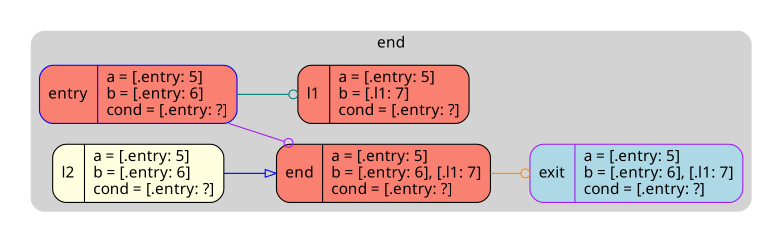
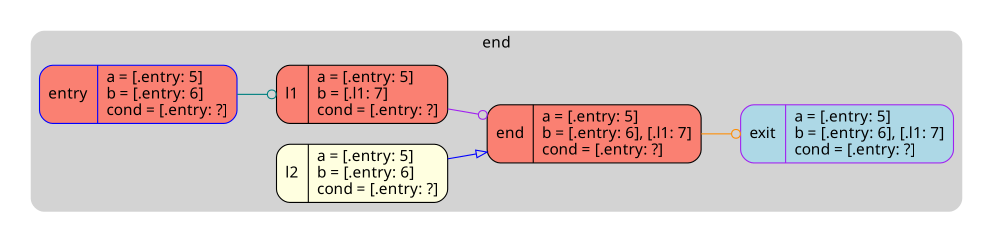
(257, 132) -> (463, 112)
